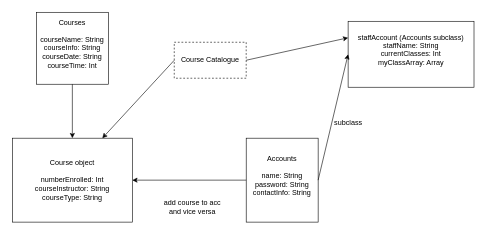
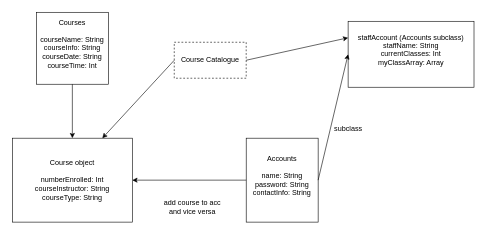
(348, 123) -> (348, 129)
